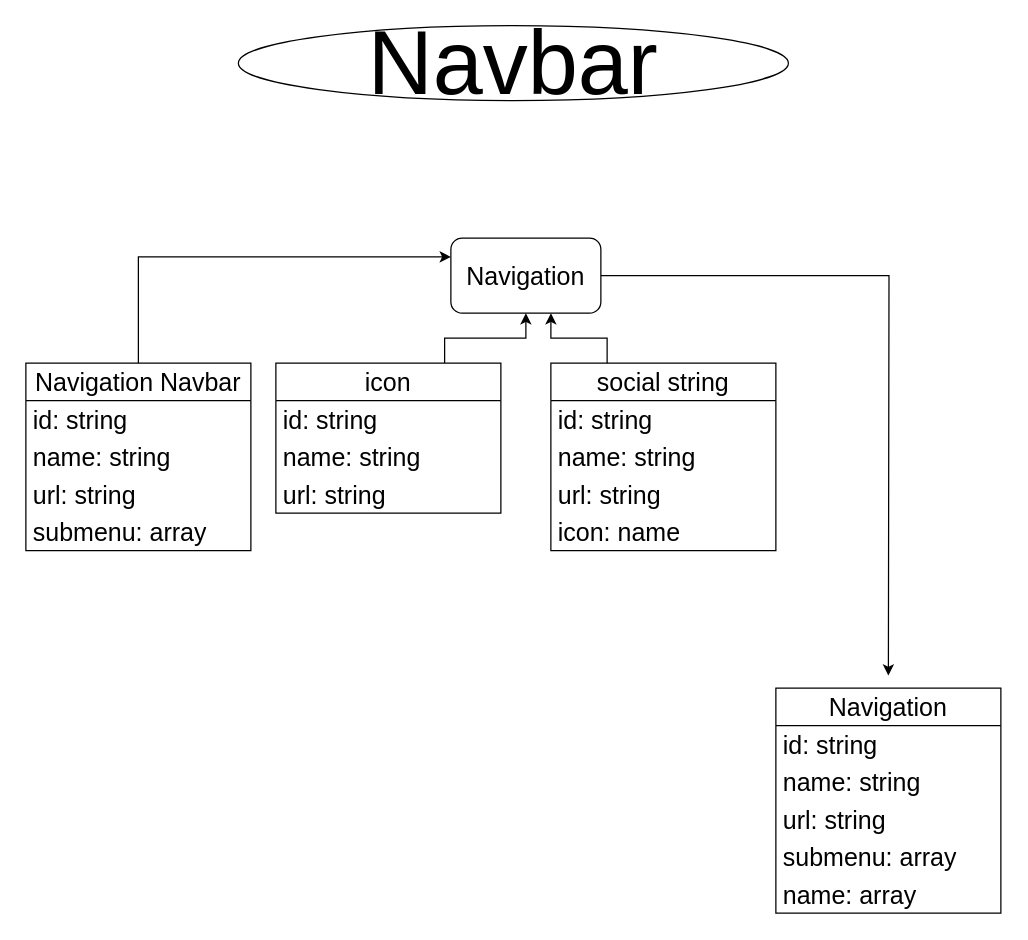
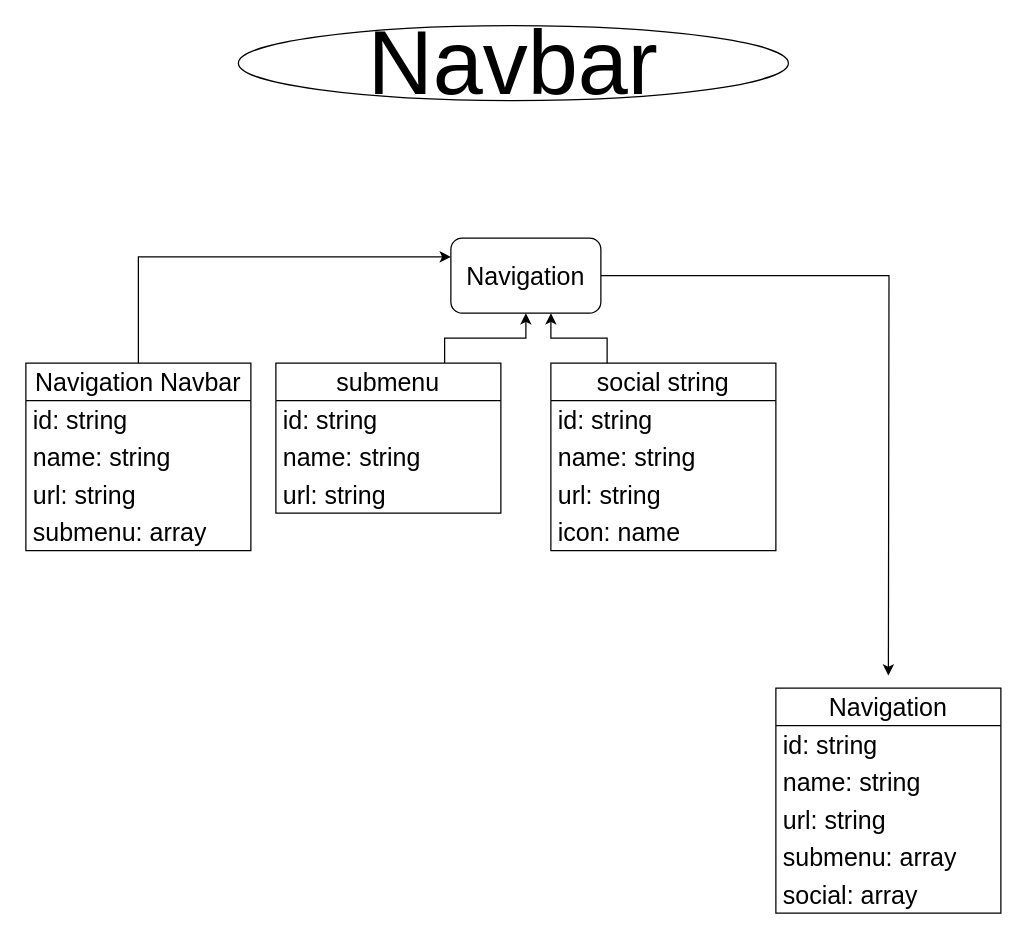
(388, 382) -> (388, 382)
(825, 894) -> (830, 894)
